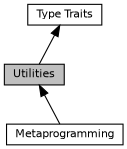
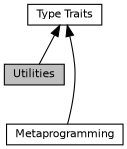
(52, 109) -> (75, 80)
